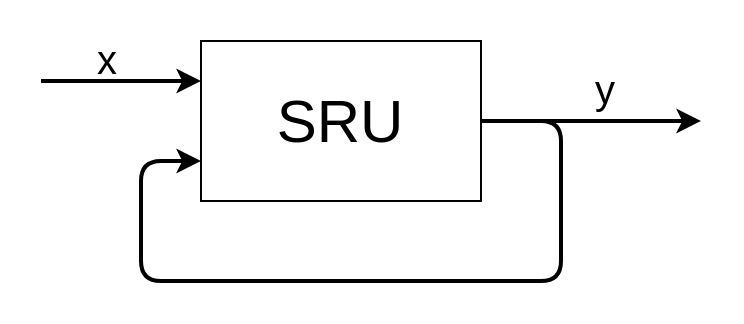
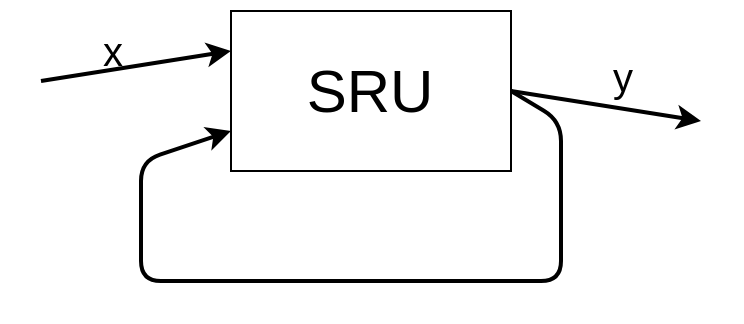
(341, 121) -> (371, 91)
